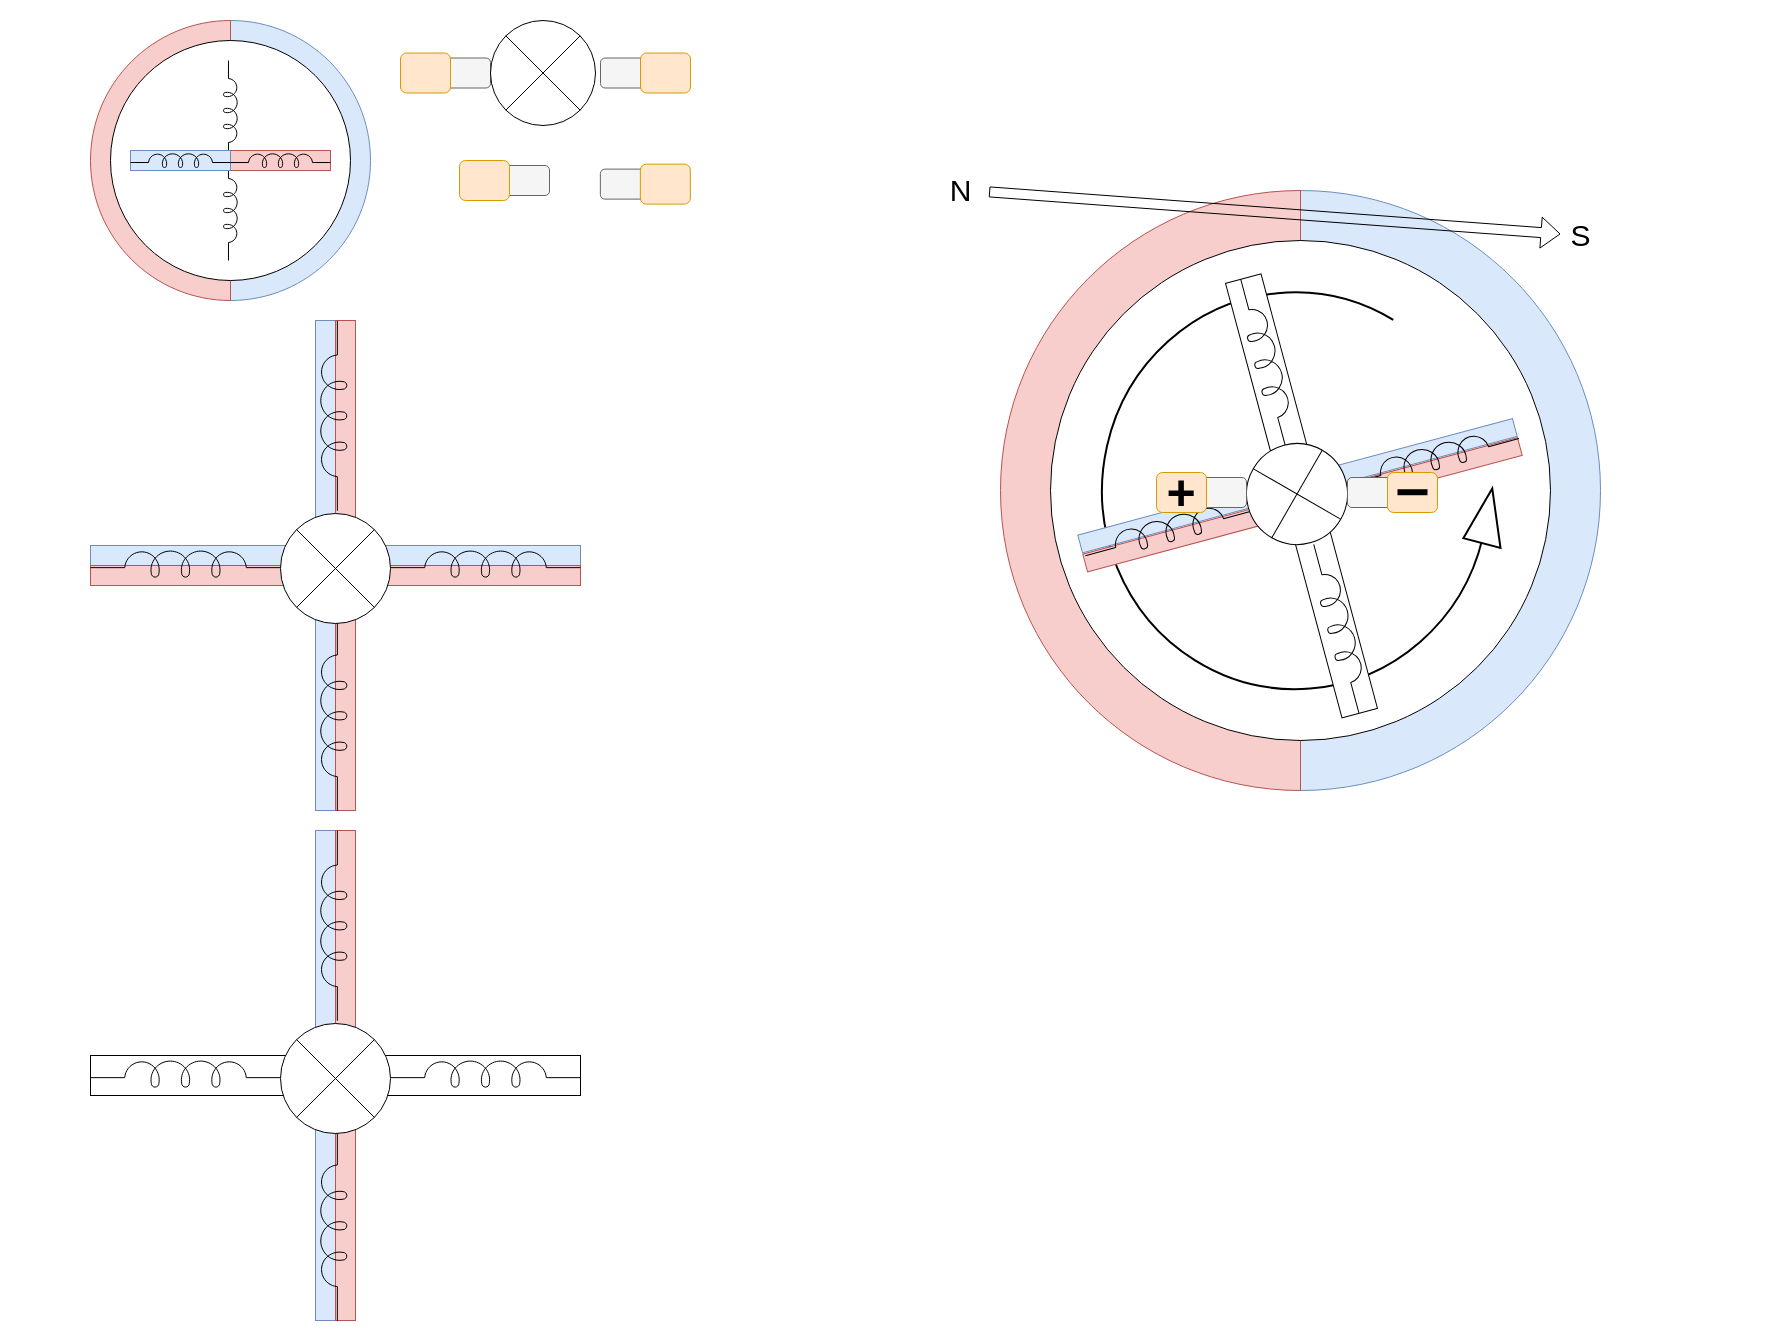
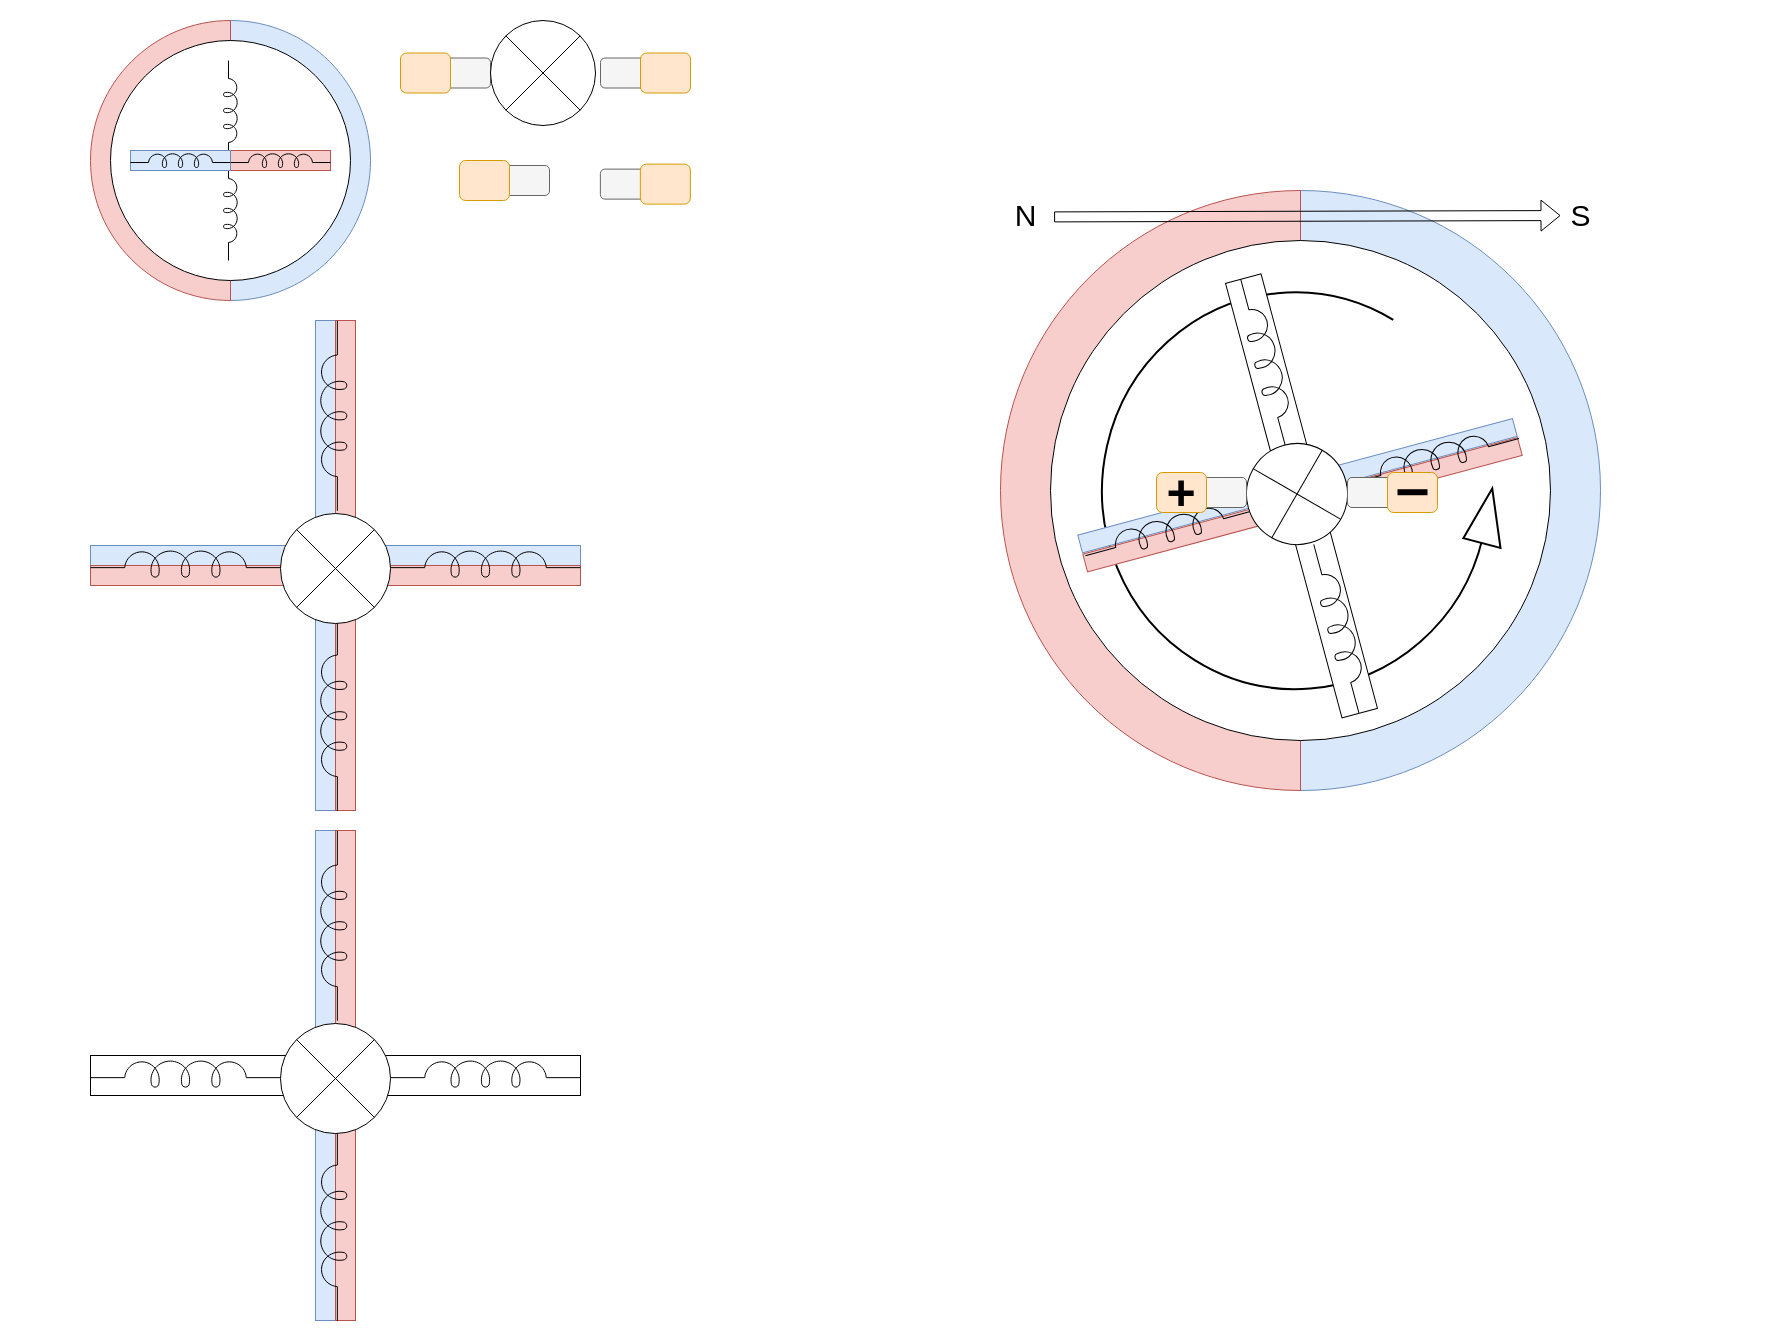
(961, 191) -> (1026, 216)
(1581, 236) -> (1581, 216)
